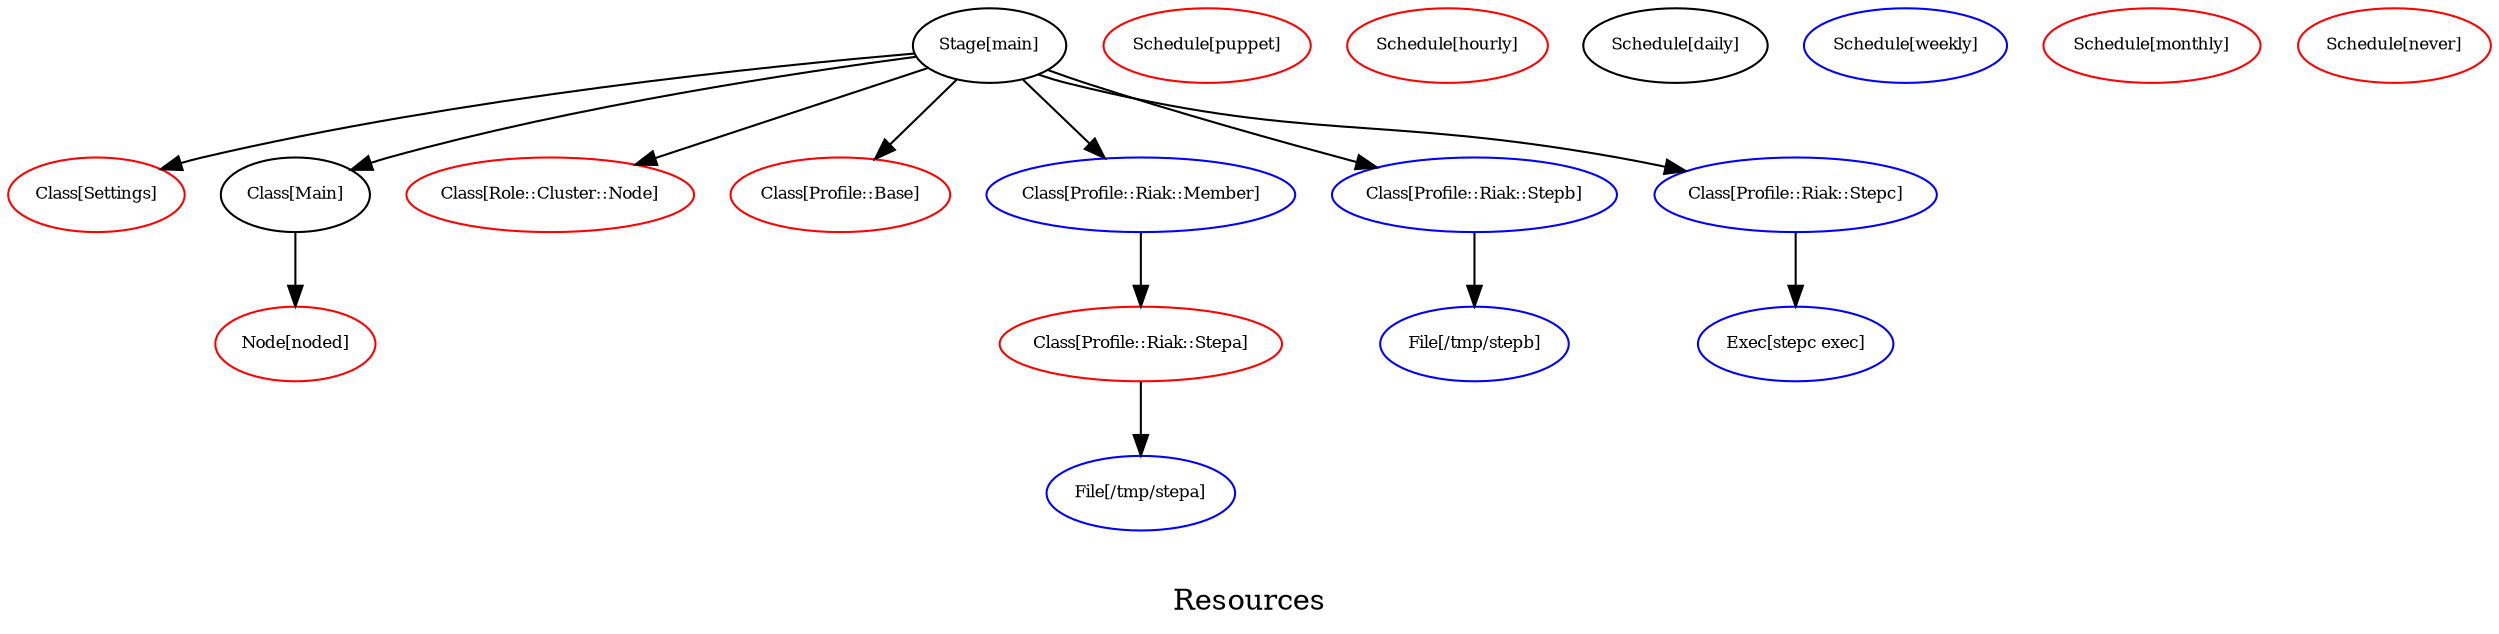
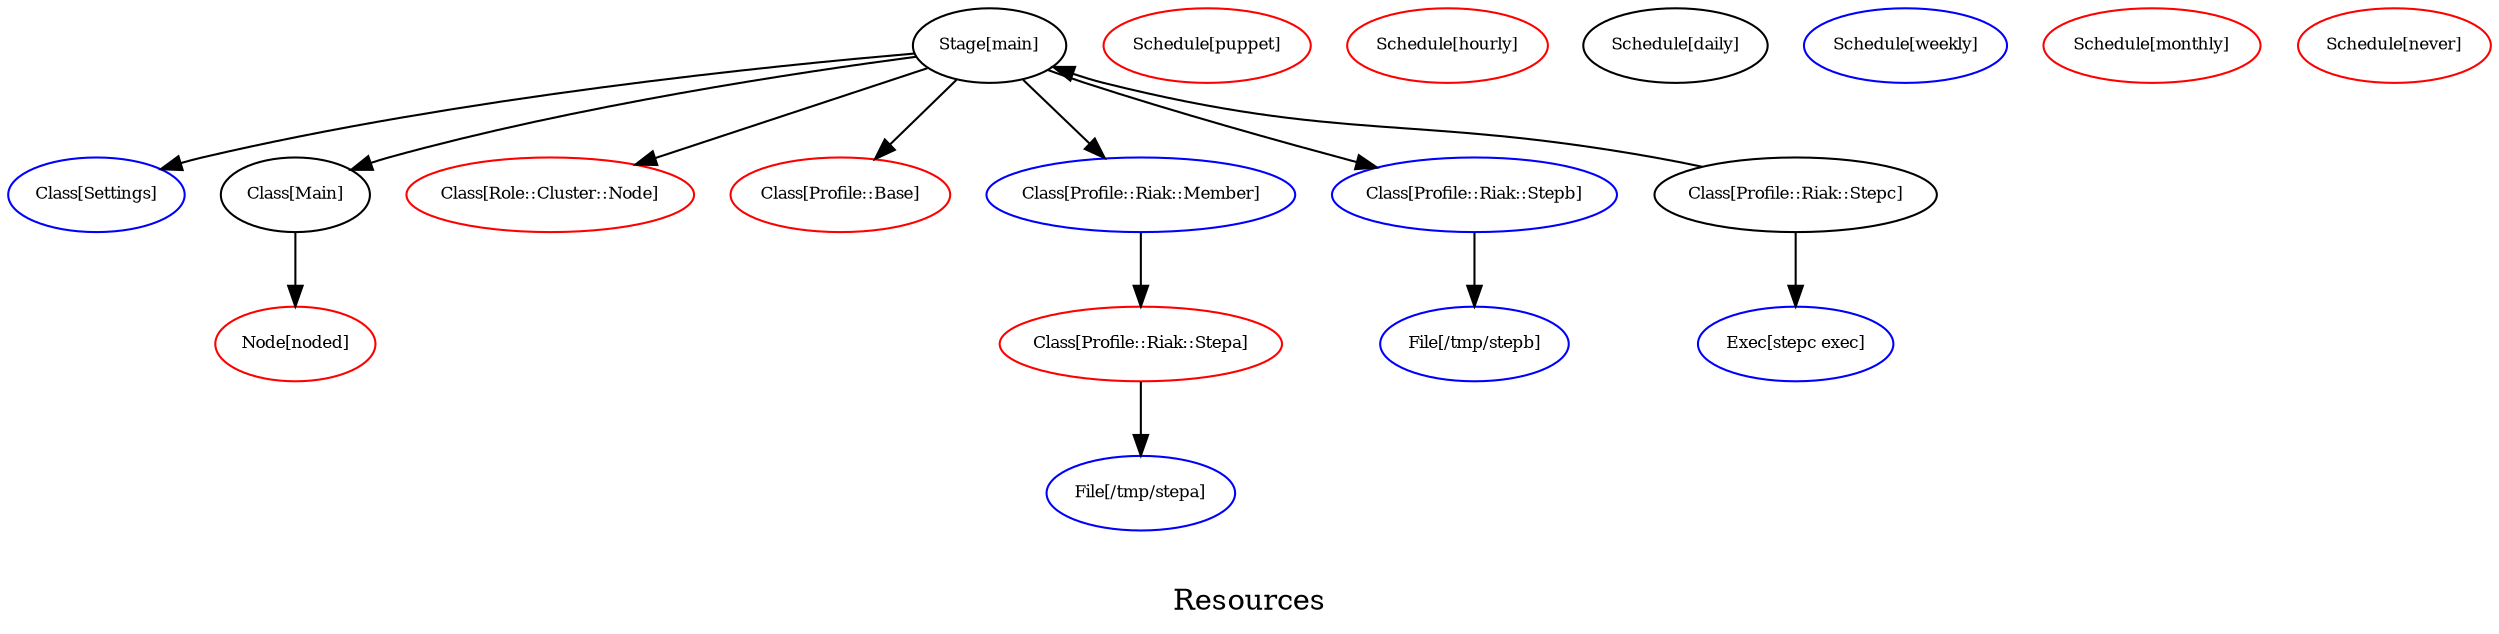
(1351, 127) -> (1386, 127)
(96, 195) -> (96, 195)
(1796, 195) -> (1796, 195)
